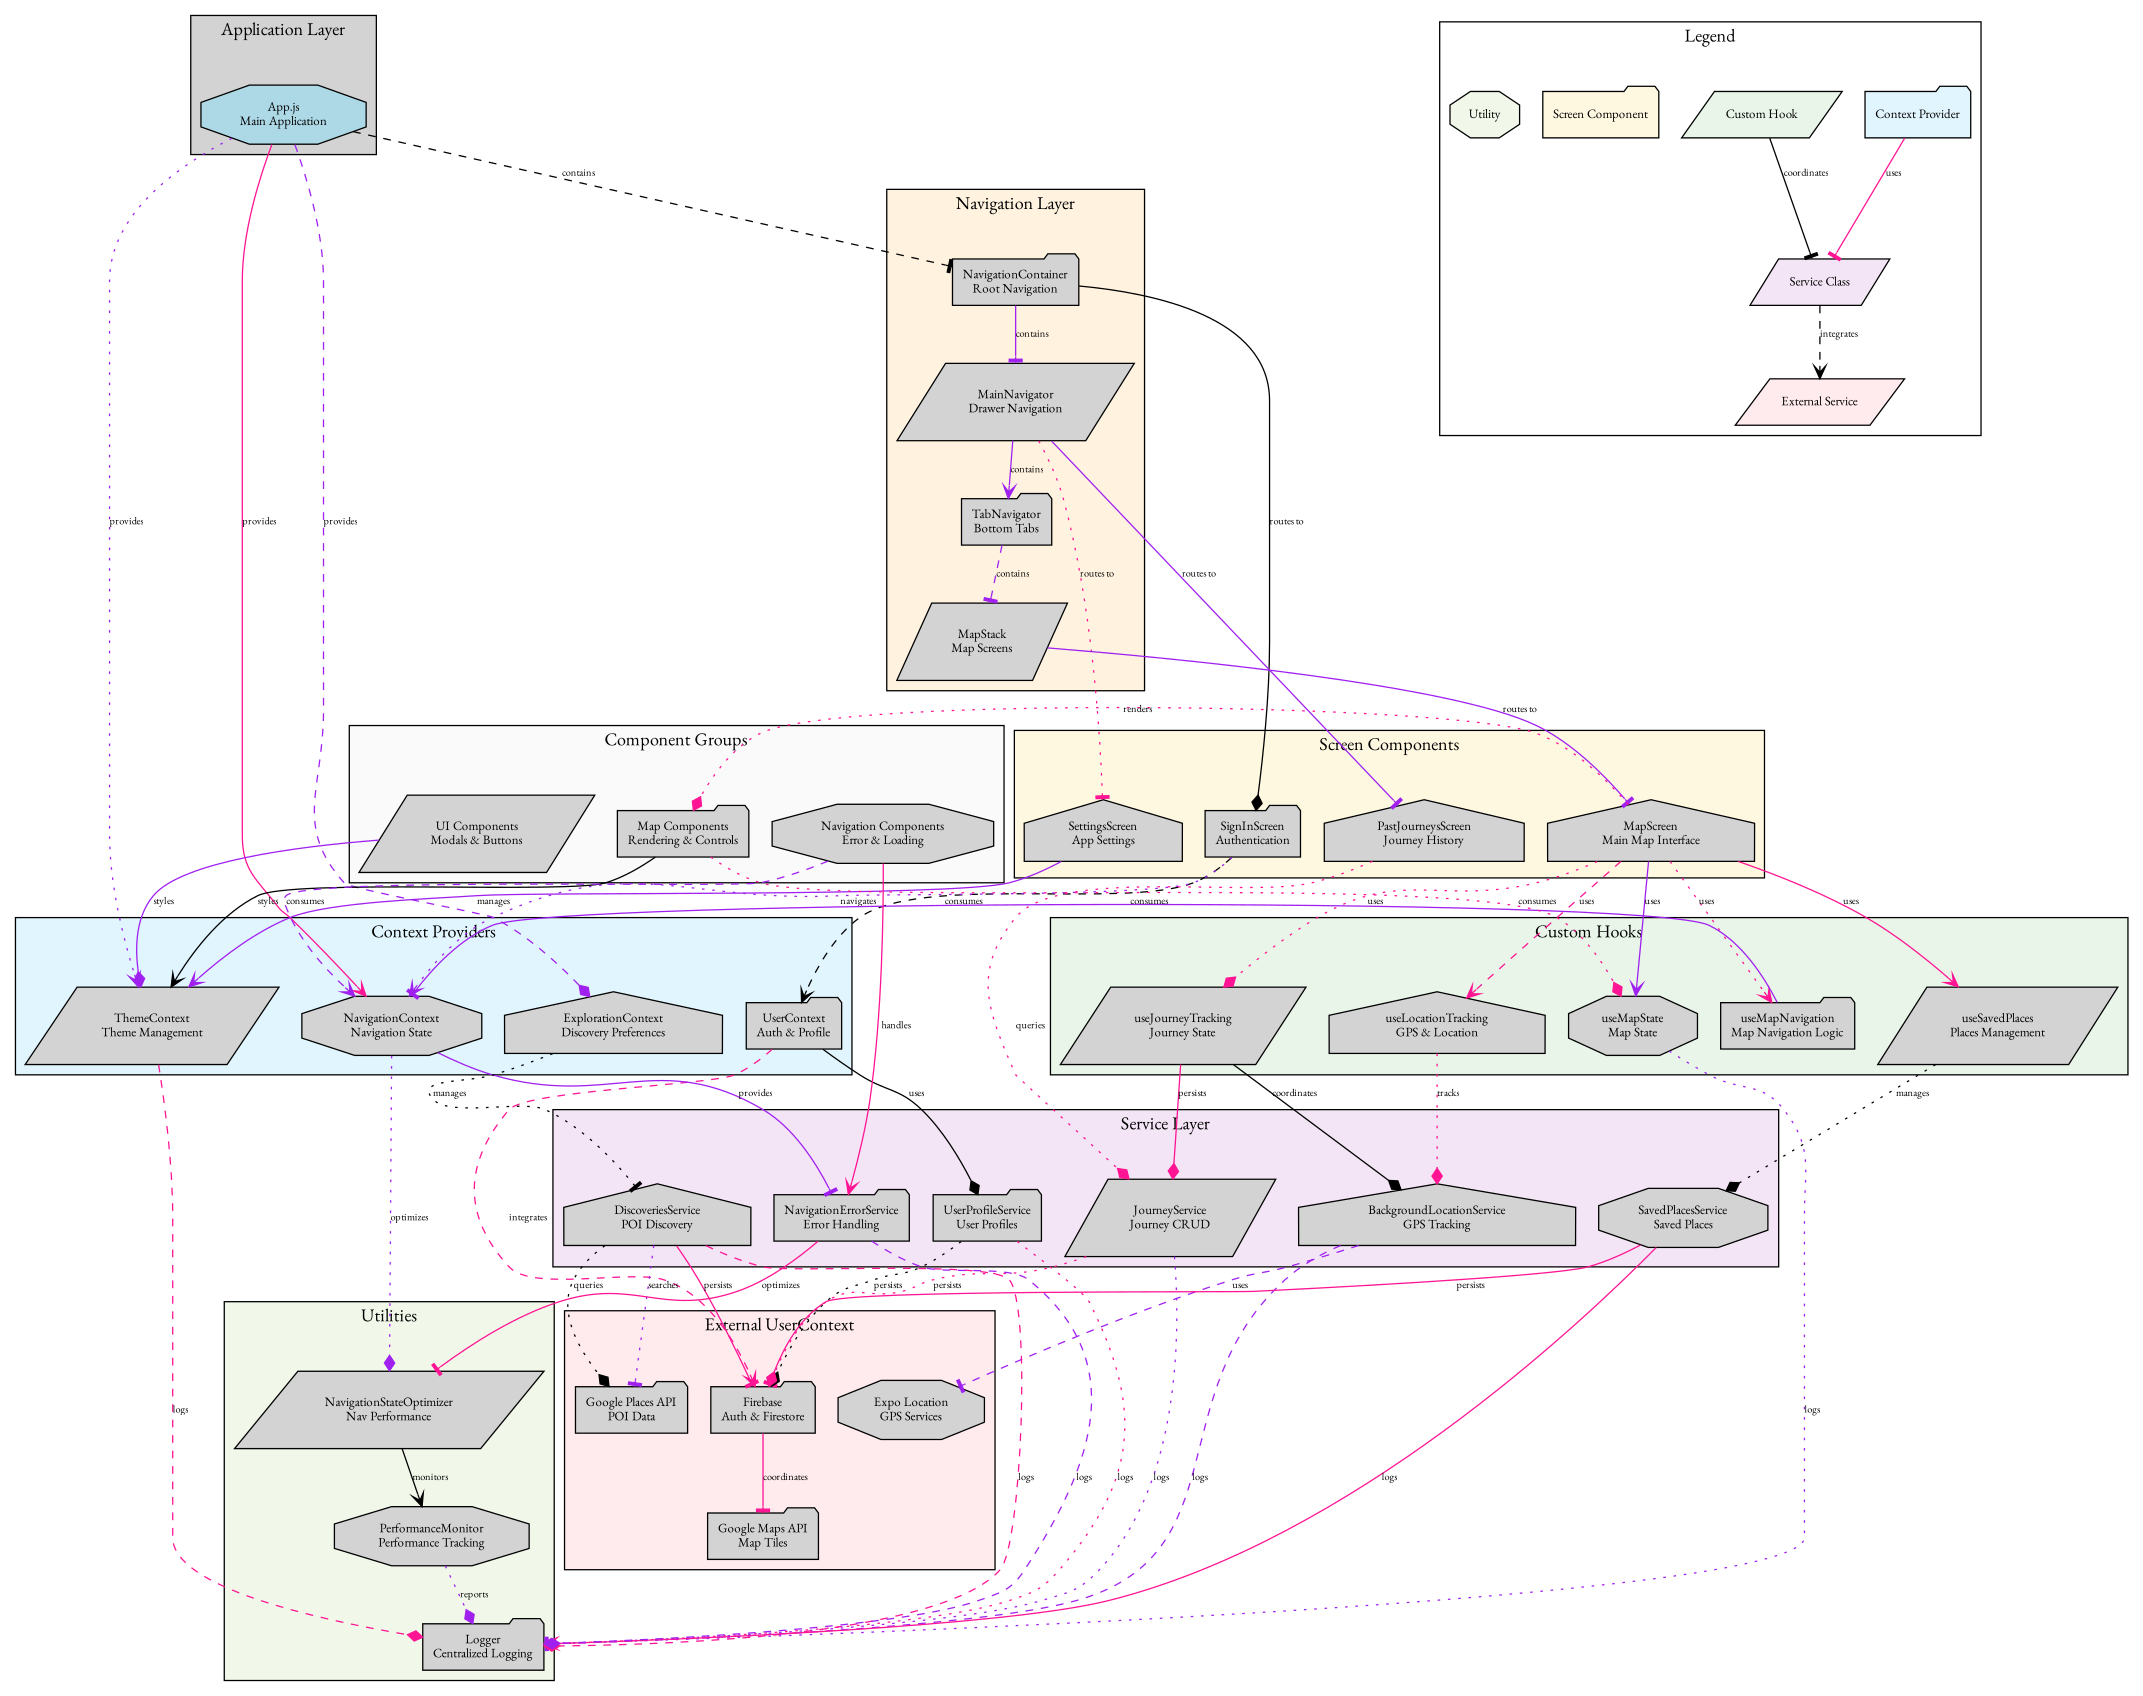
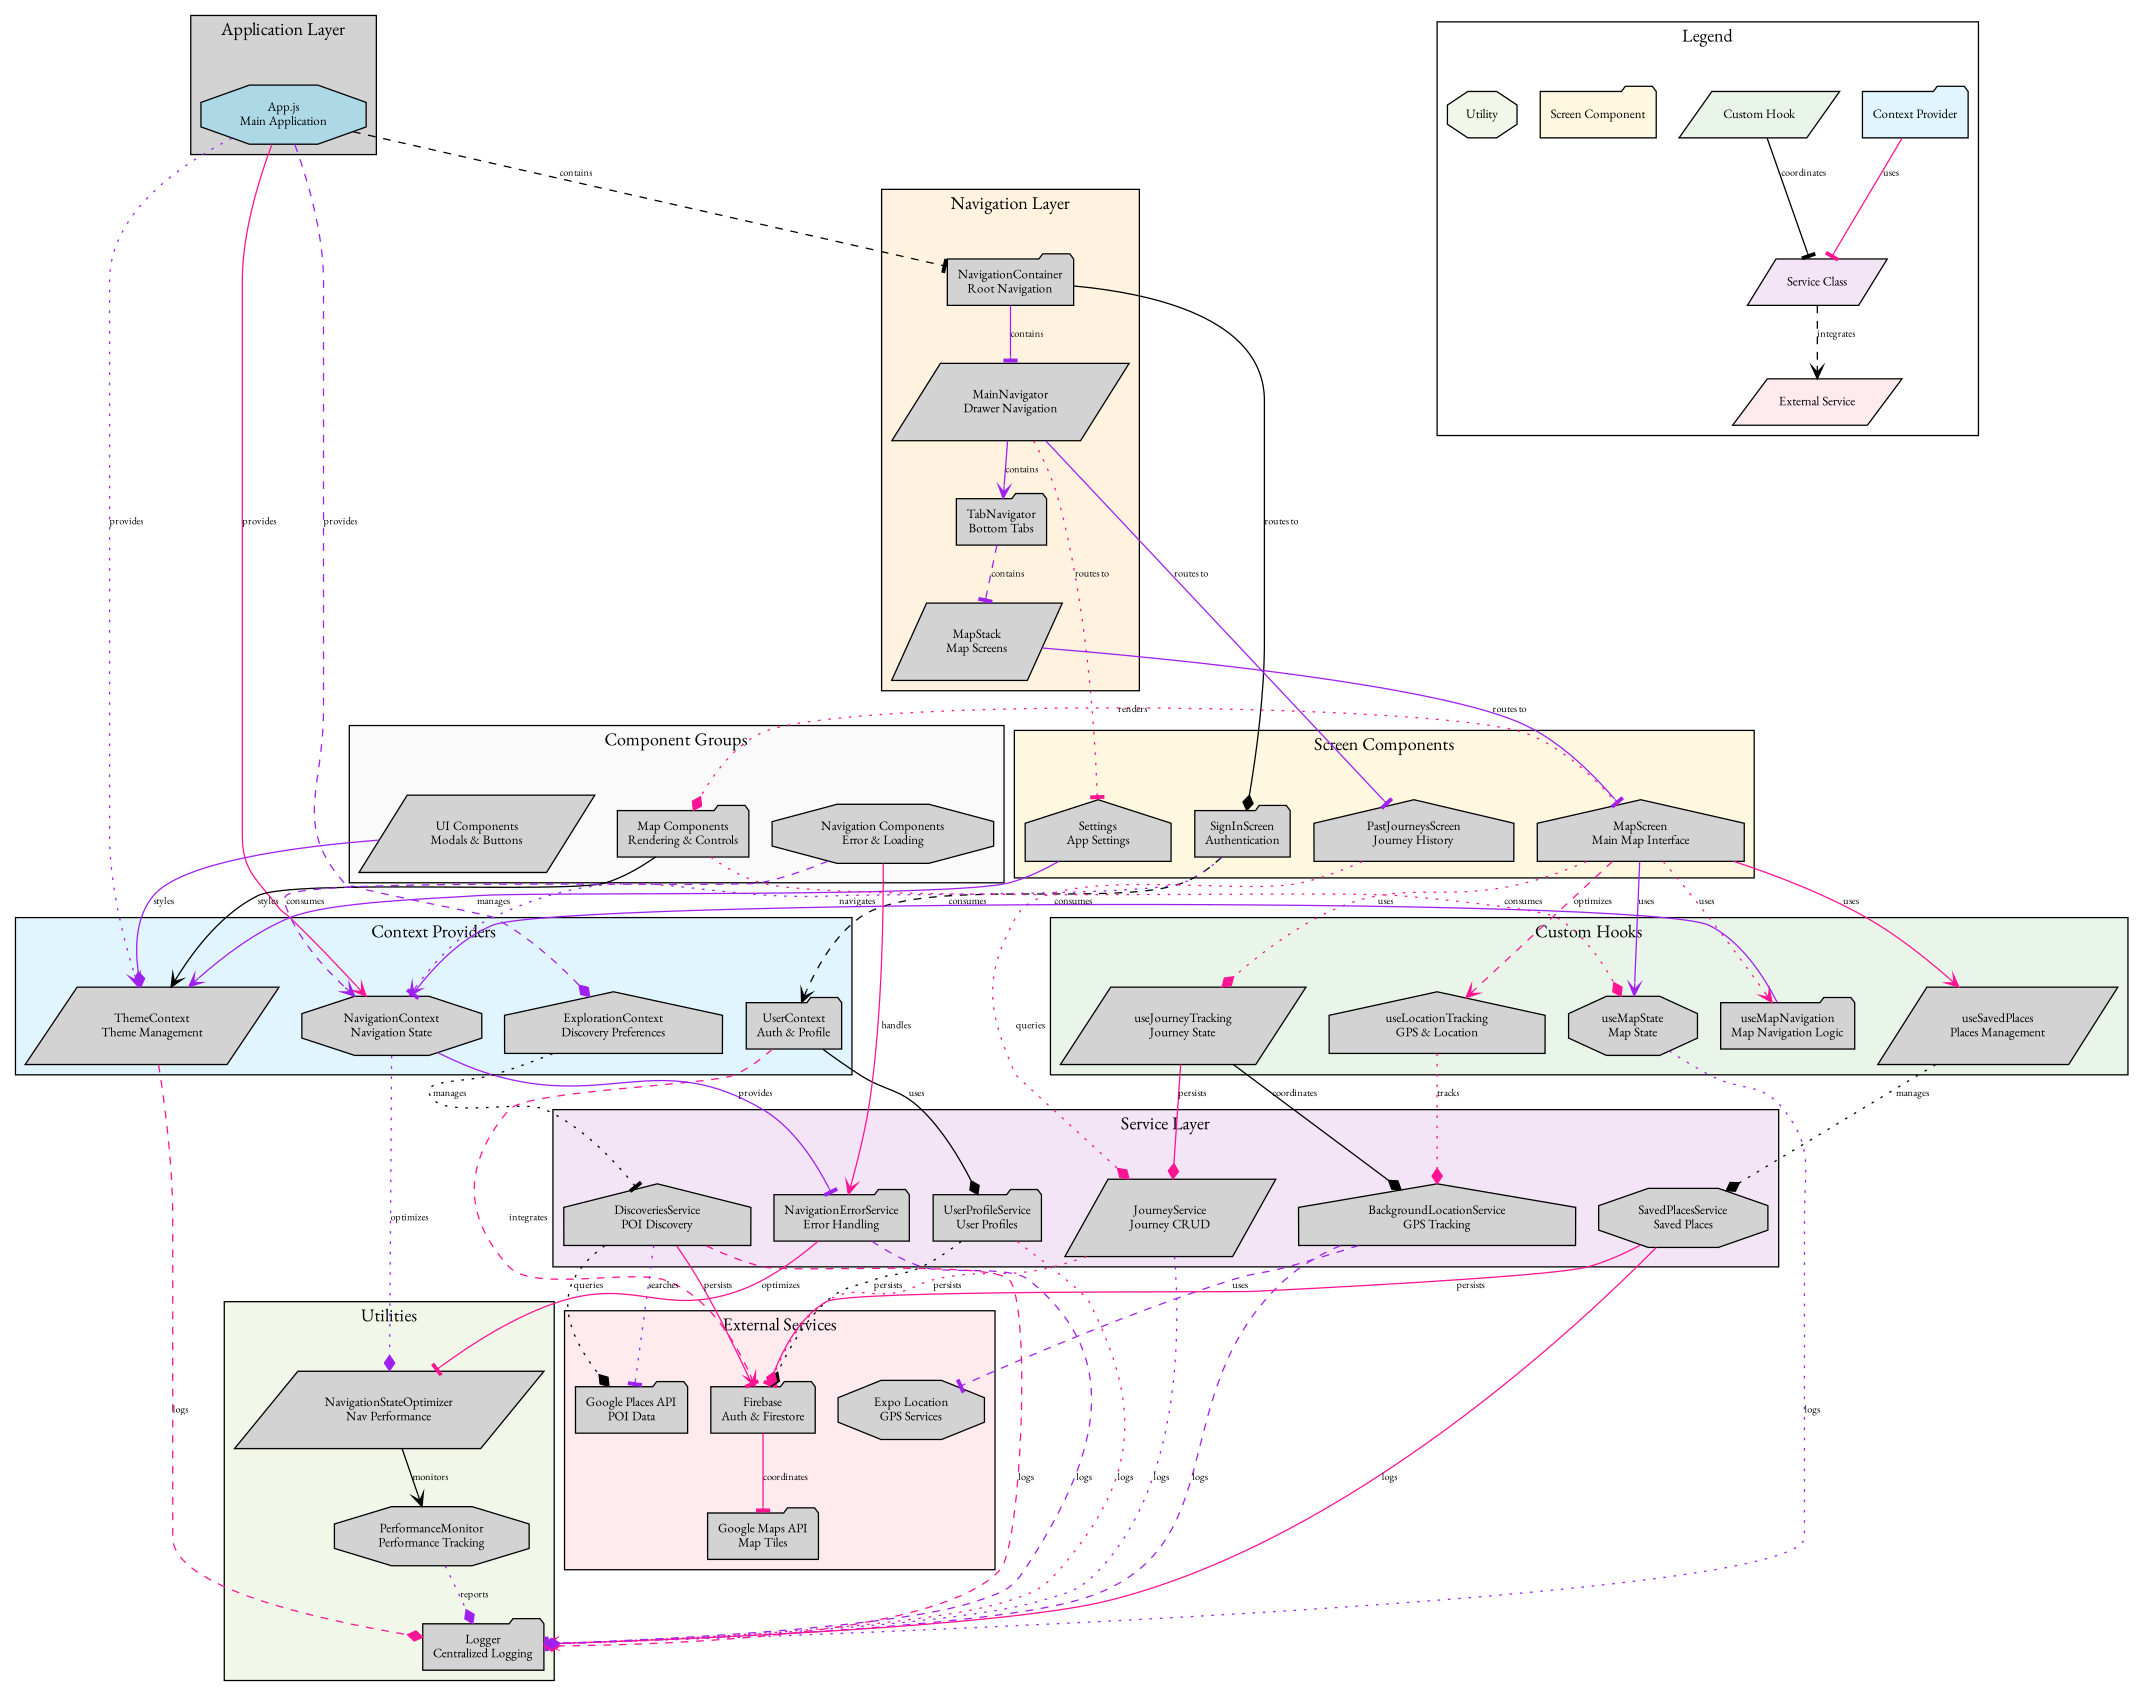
(1103, 834) -> (1098, 834)
(1587, 901) -> (1593, 901)
(780, 1326) -> (780, 1326)
